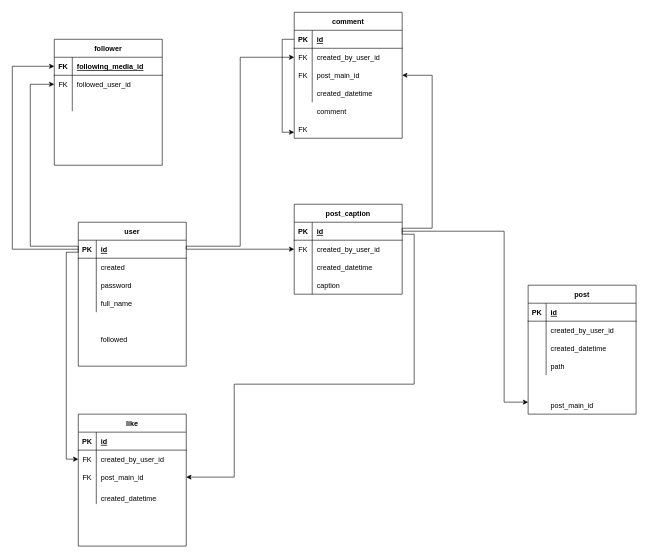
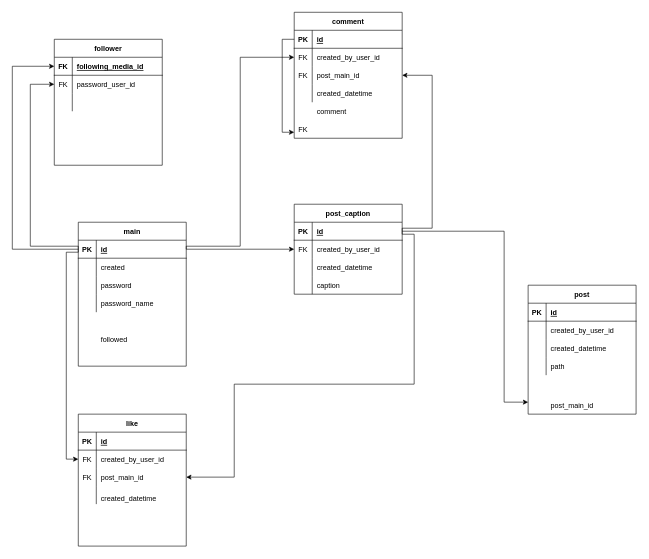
(106, 85) -> (108, 85)
(132, 232) -> (132, 232)
(117, 304) -> (127, 304)
